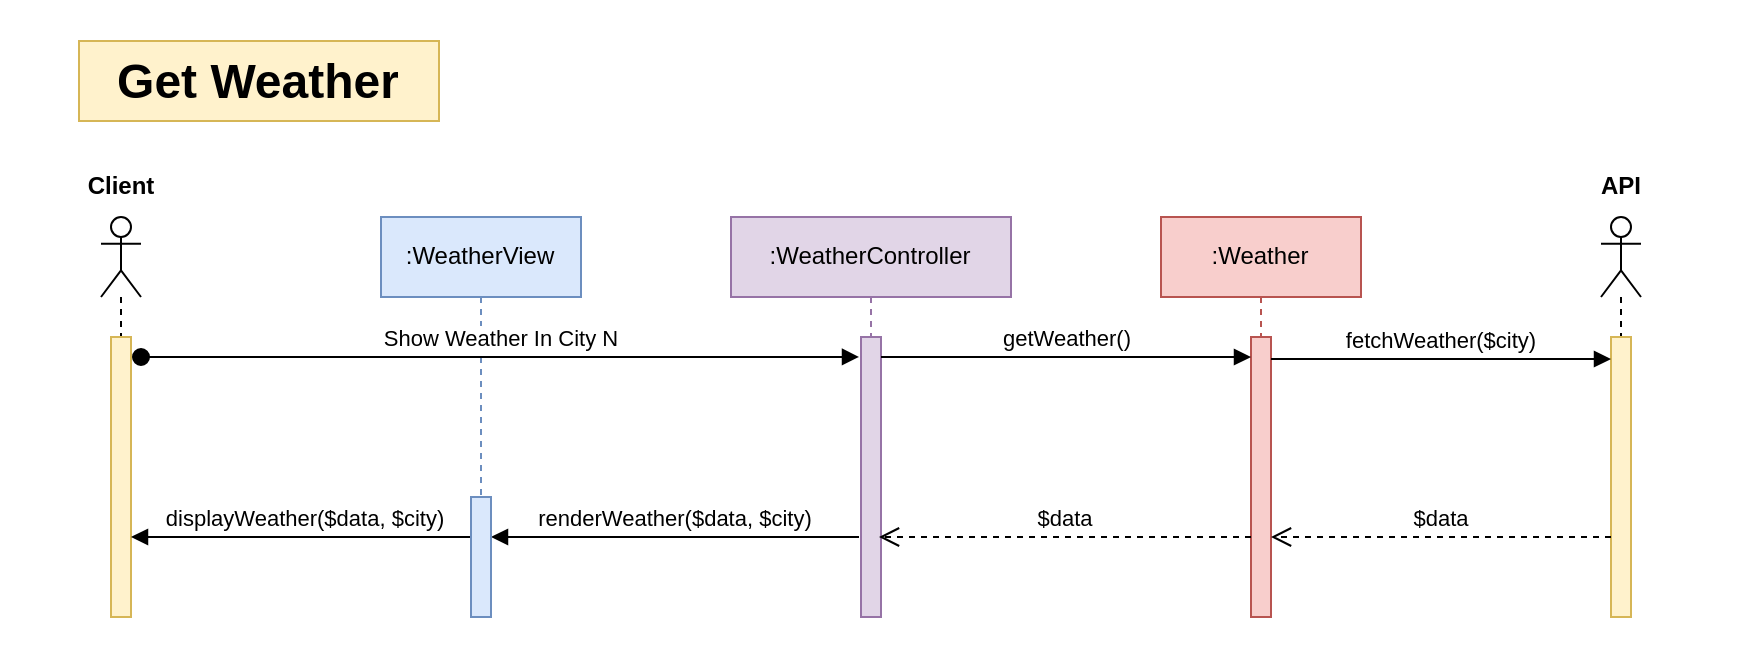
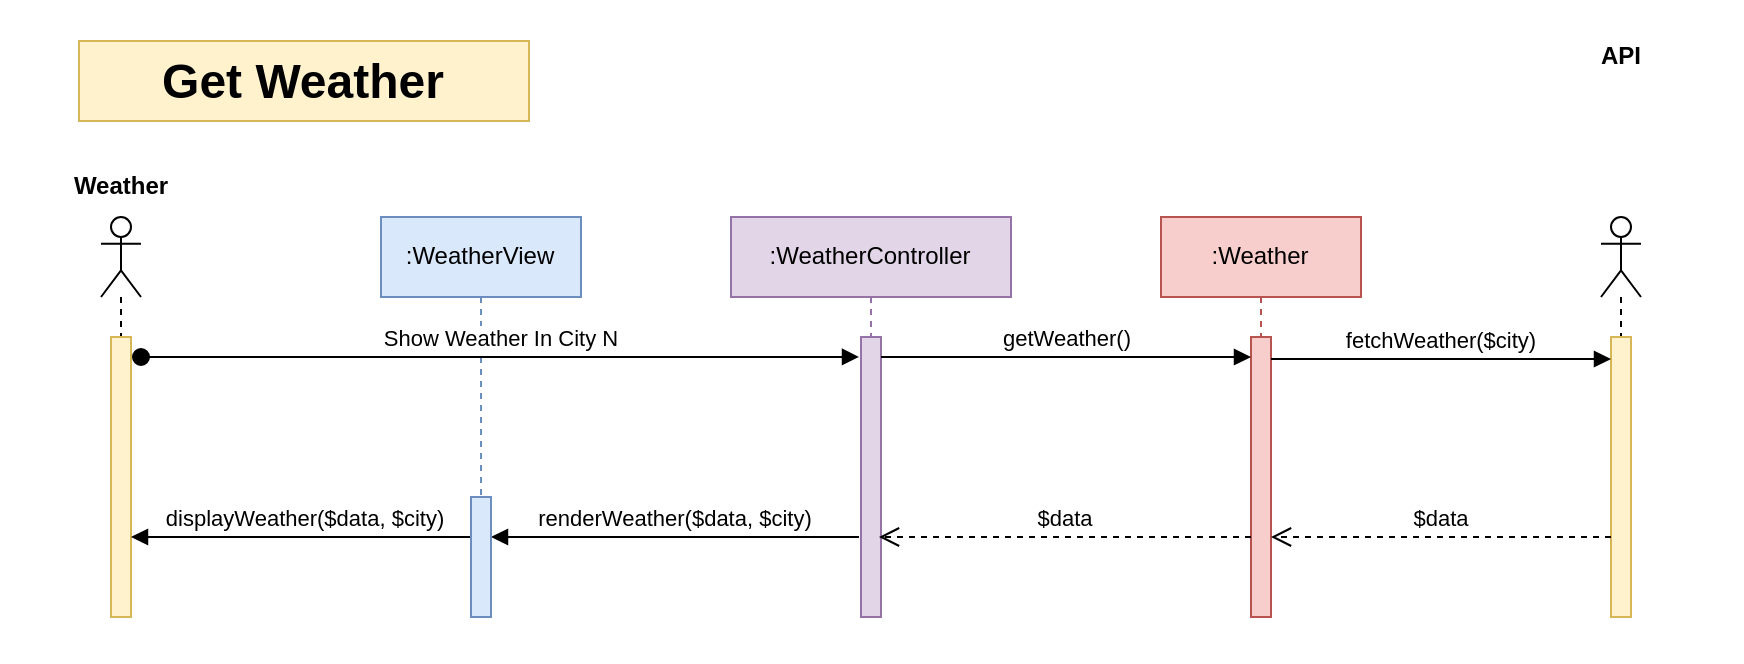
(259, 81) -> (304, 81)
(122, 187) -> (122, 187)
(1621, 187) -> (1621, 57)
